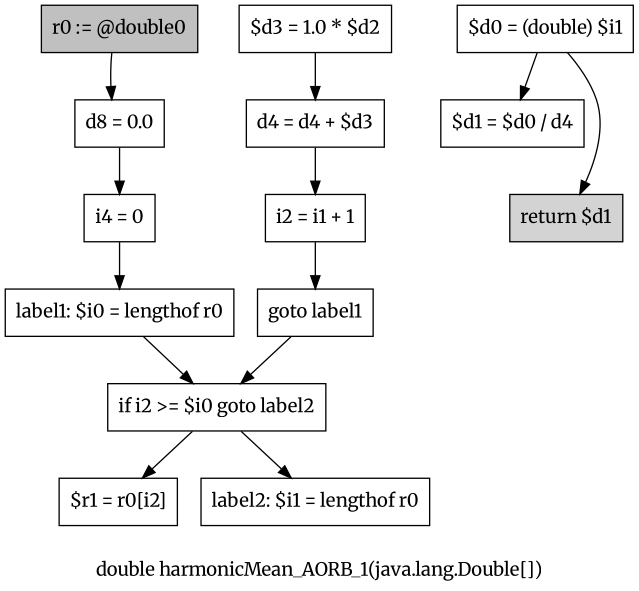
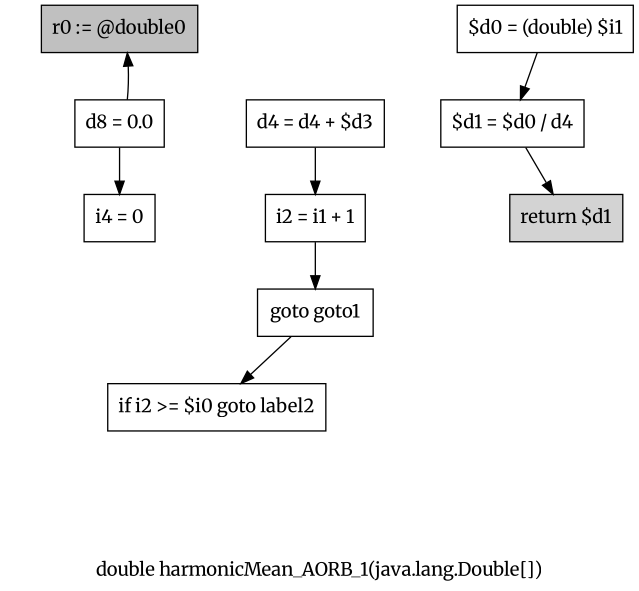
(315, 29) -> none
(111, 70) -> (128, 83)
(599, 114) -> (536, 165)
(120, 313) -> none
(315, 313) -> (315, 313)
(118, 502) -> none
(315, 502) -> none
